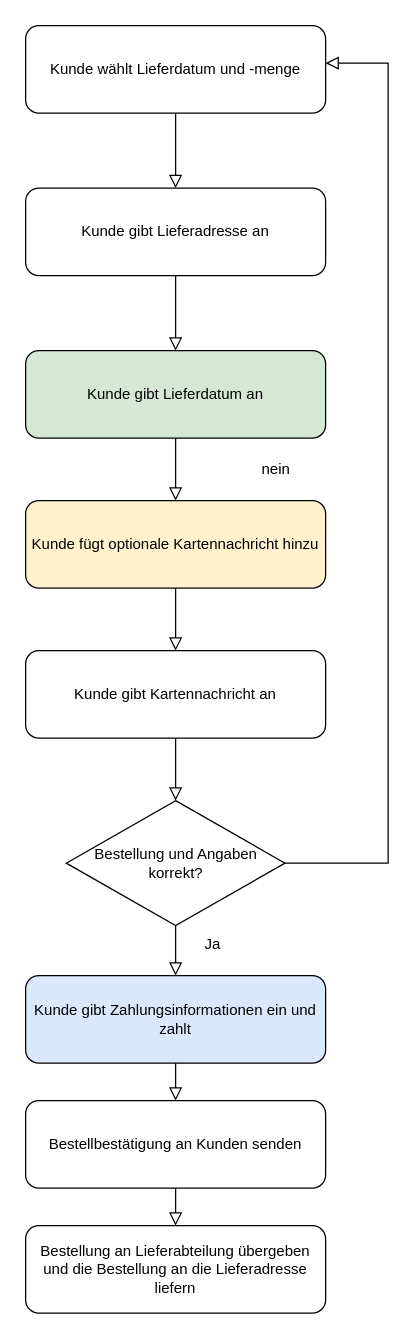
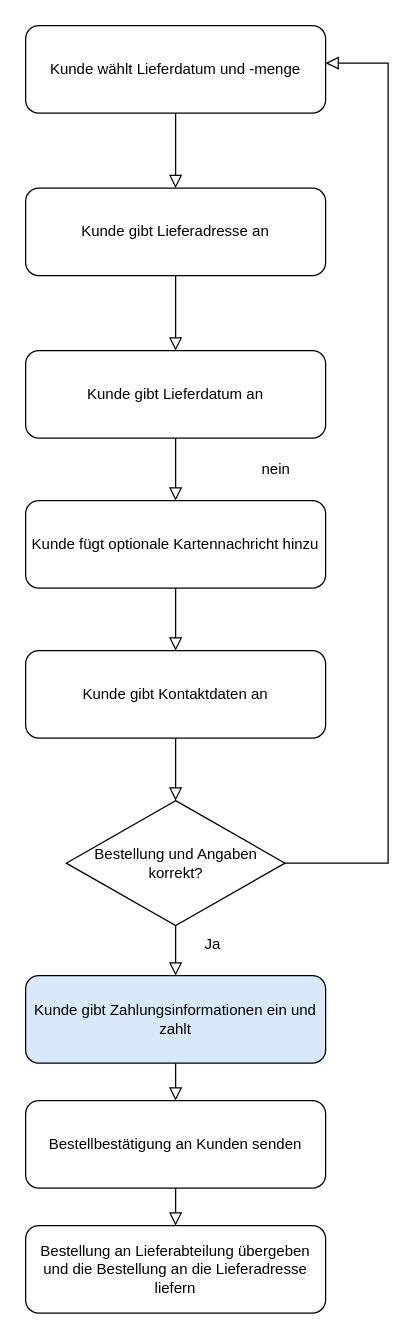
(176, 394) -> (176, 394)
(176, 544) -> (176, 544)
(176, 694) -> (176, 694)
